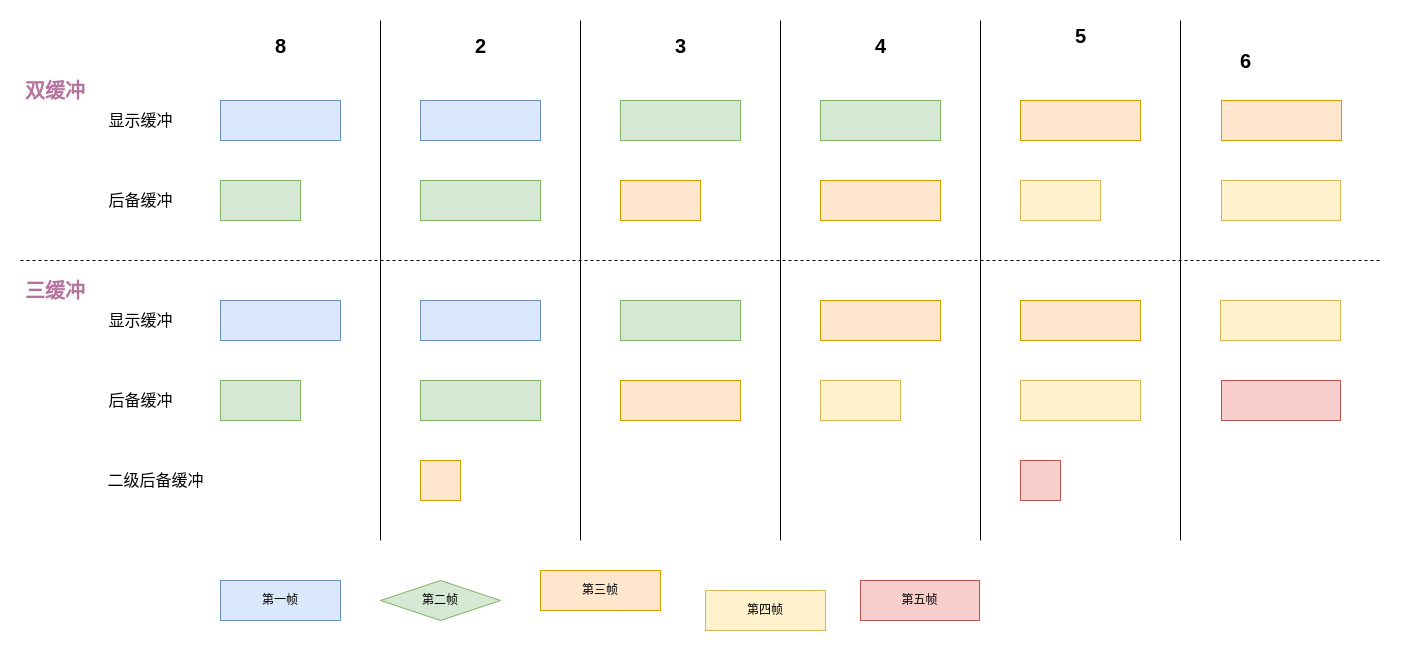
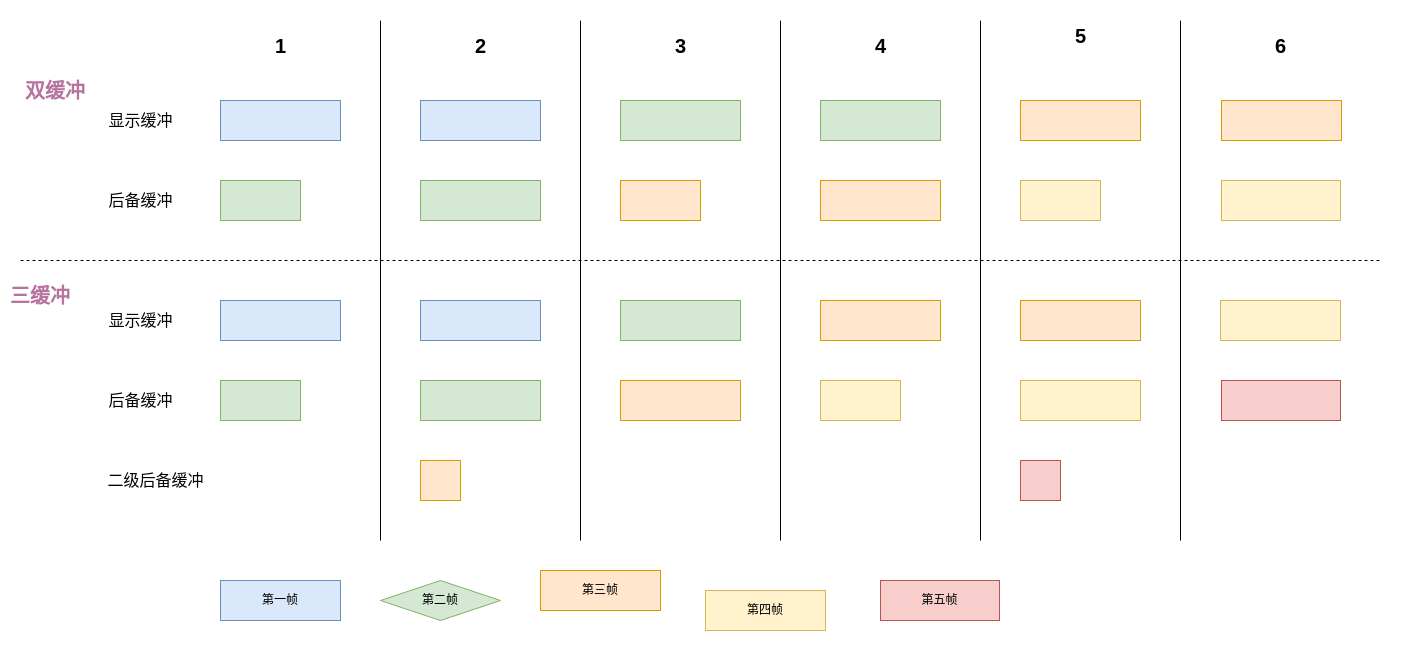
(281, 46) -> (281, 46)
(1246, 61) -> (1281, 46)
(56, 291) -> (41, 296)
(920, 601) -> (940, 601)
